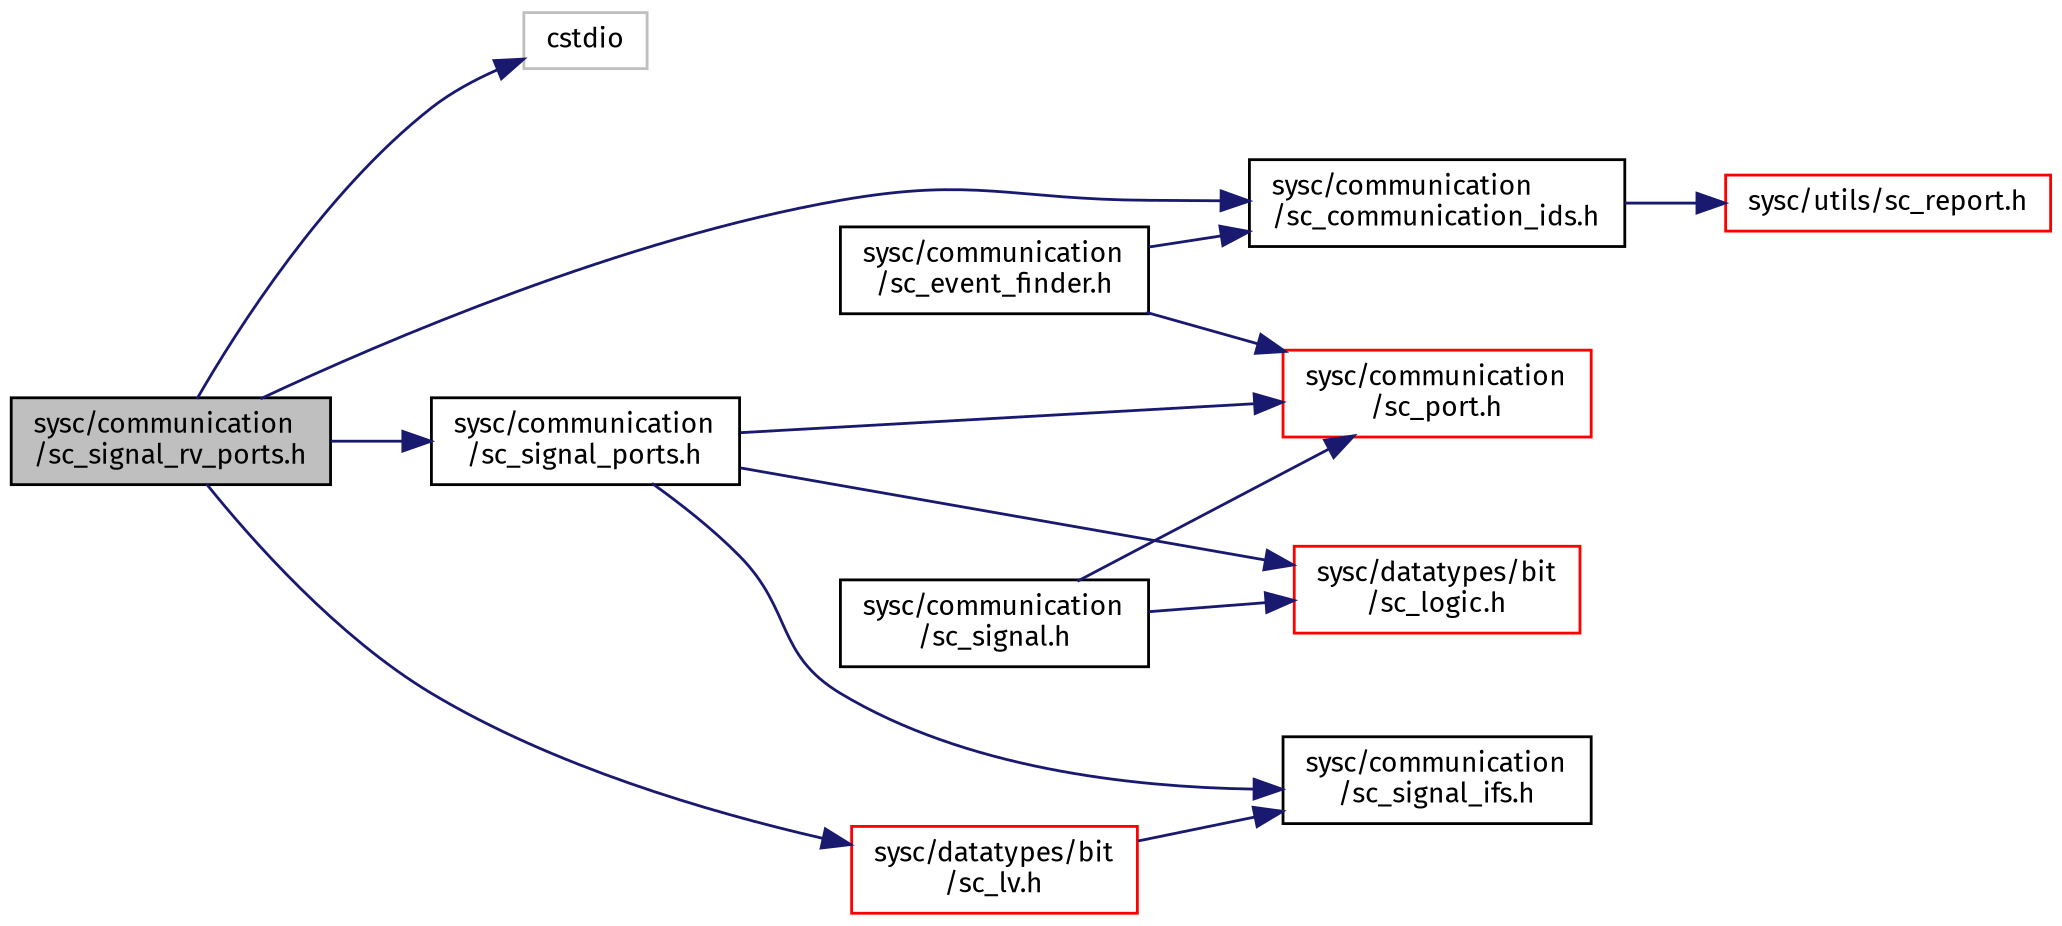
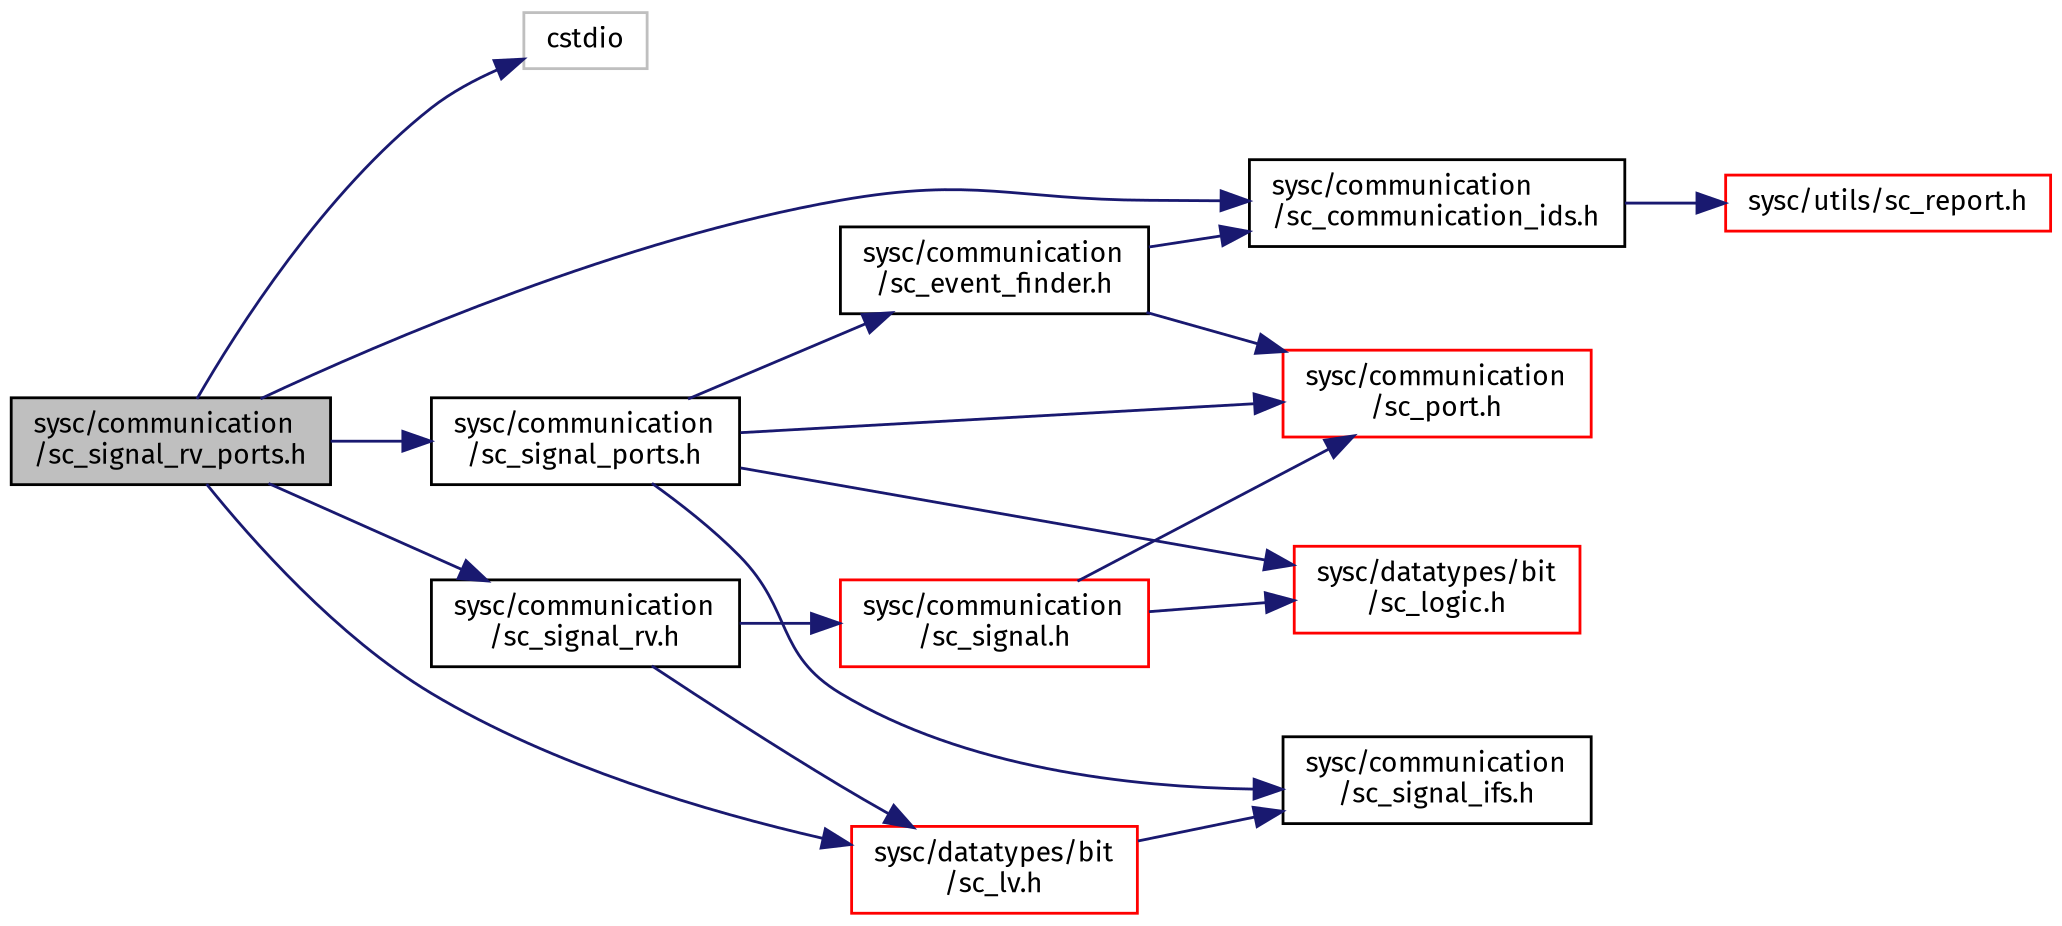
none -> (777, 361)
none -> (585, 623)
(994, 623) -> (994, 623)
